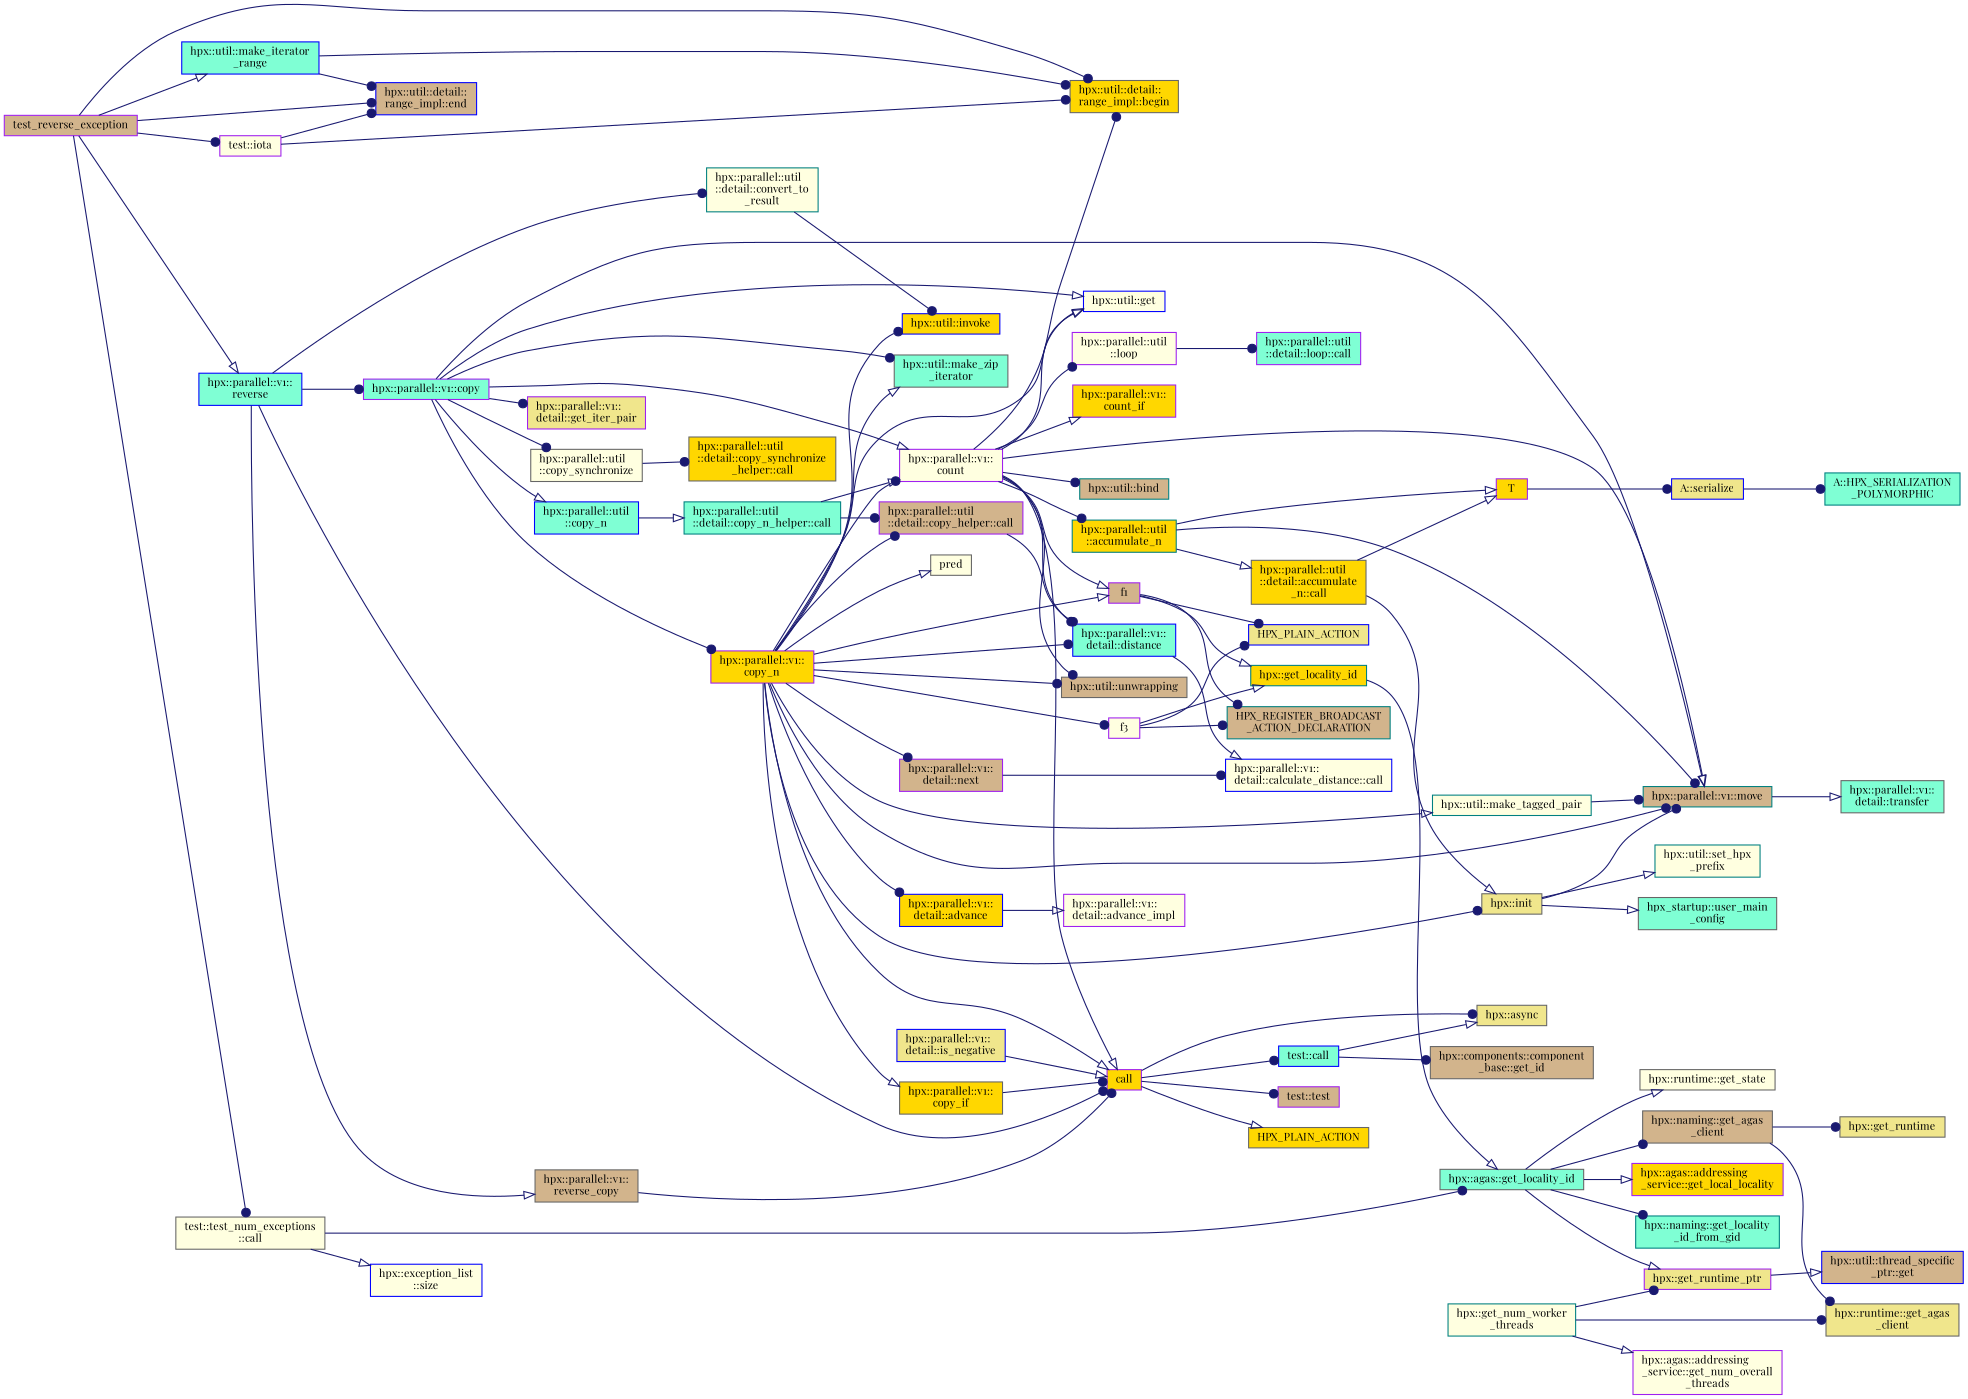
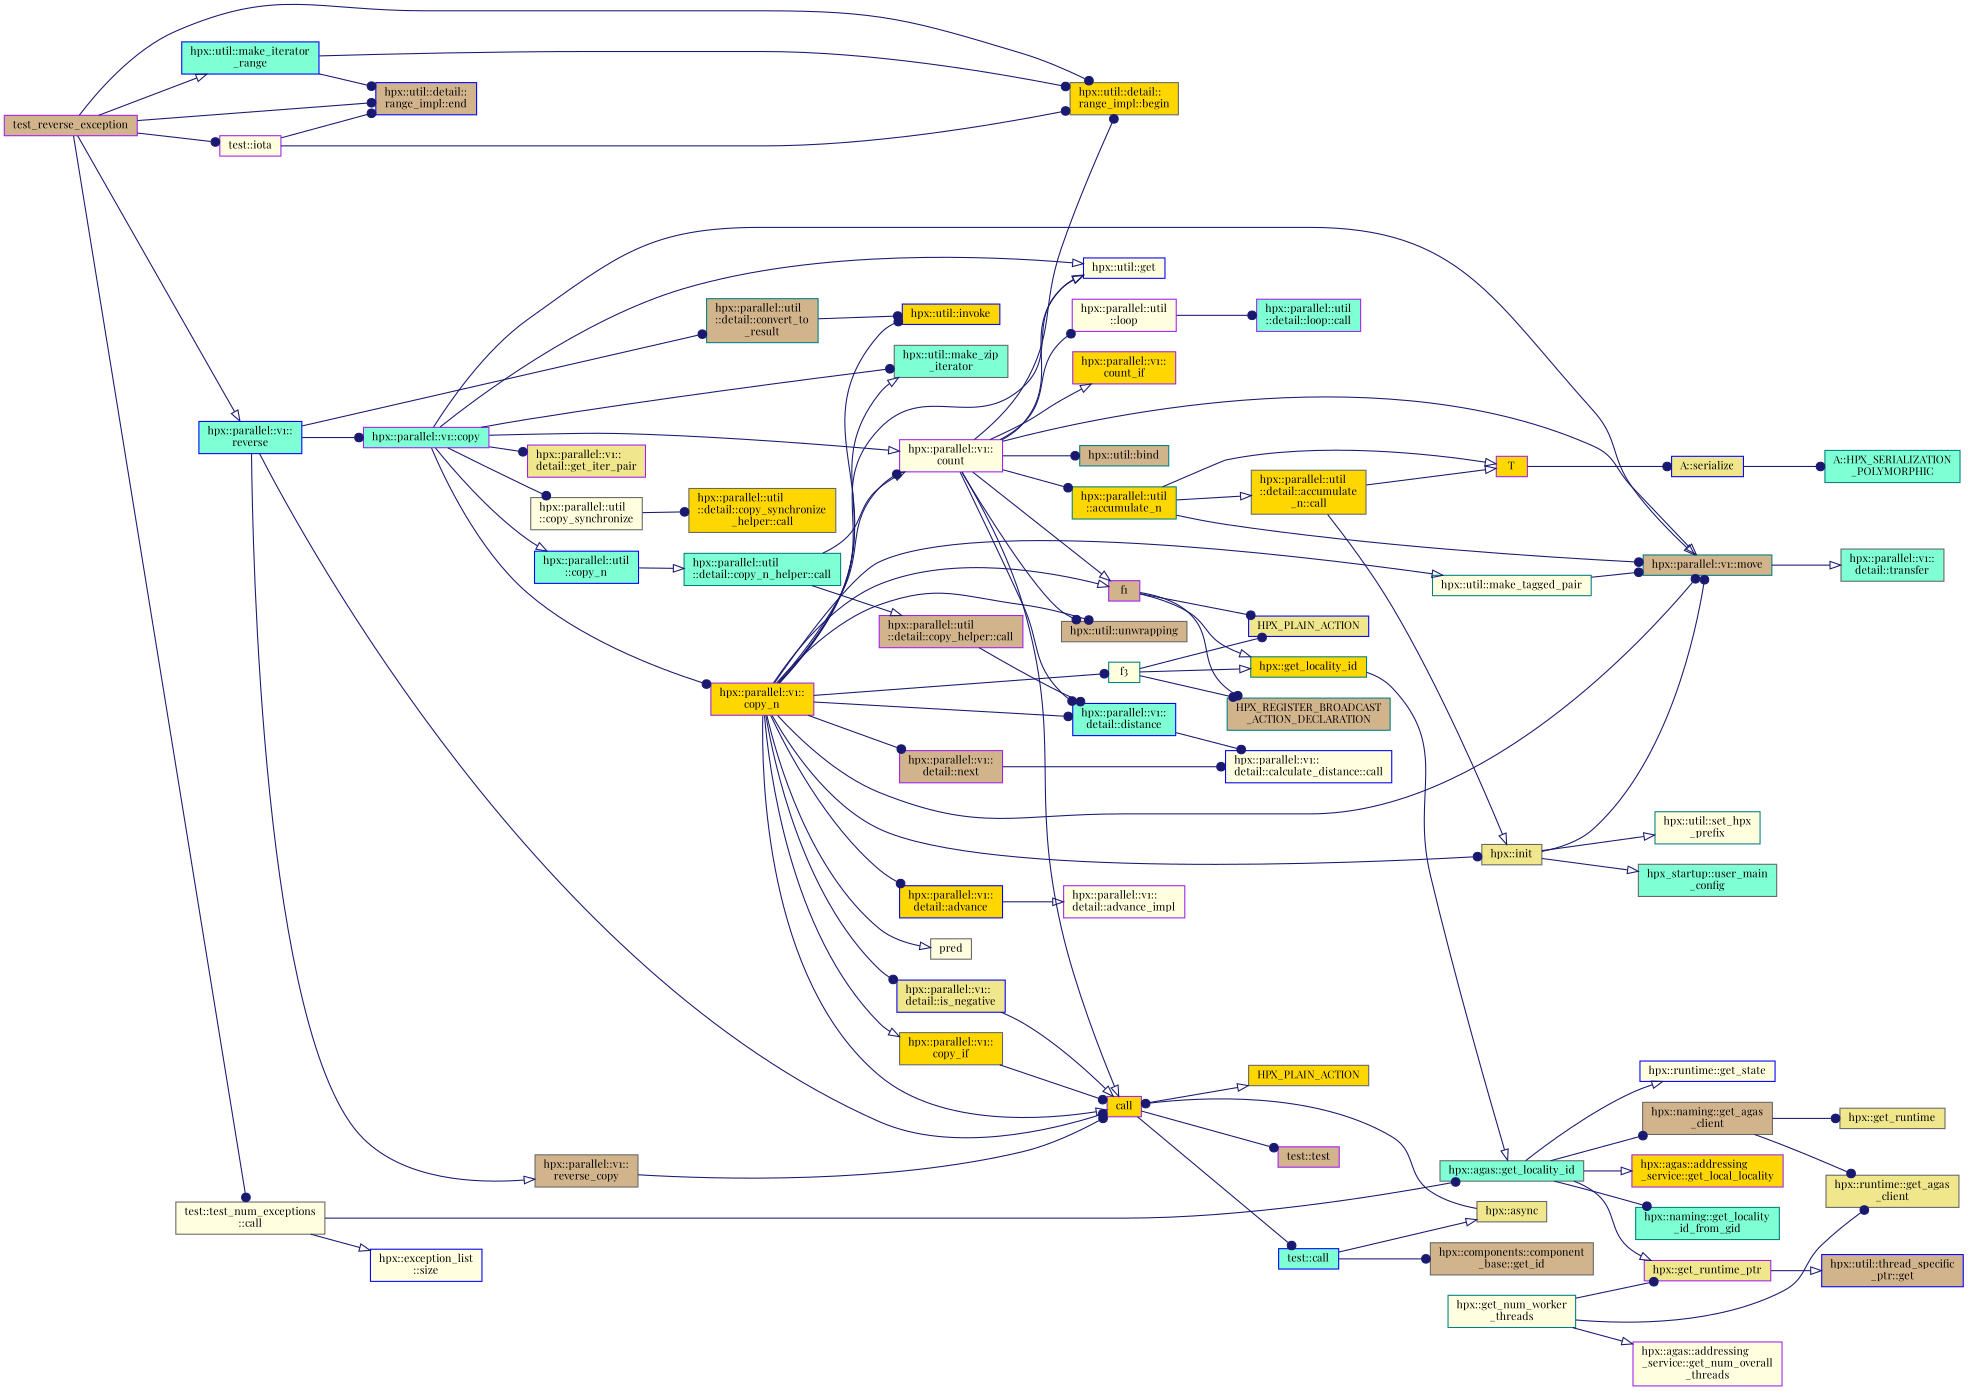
(762, 190) -> (762, 321)
(856, 518) -> (862, 602)
(828, 589) -> (807, 857)
(1206, 709) -> (1207, 741)
(1124, 728) -> (1124, 672)
(1301, 1022) -> (1332, 1112)
(1708, 1080) -> (1708, 1071)
